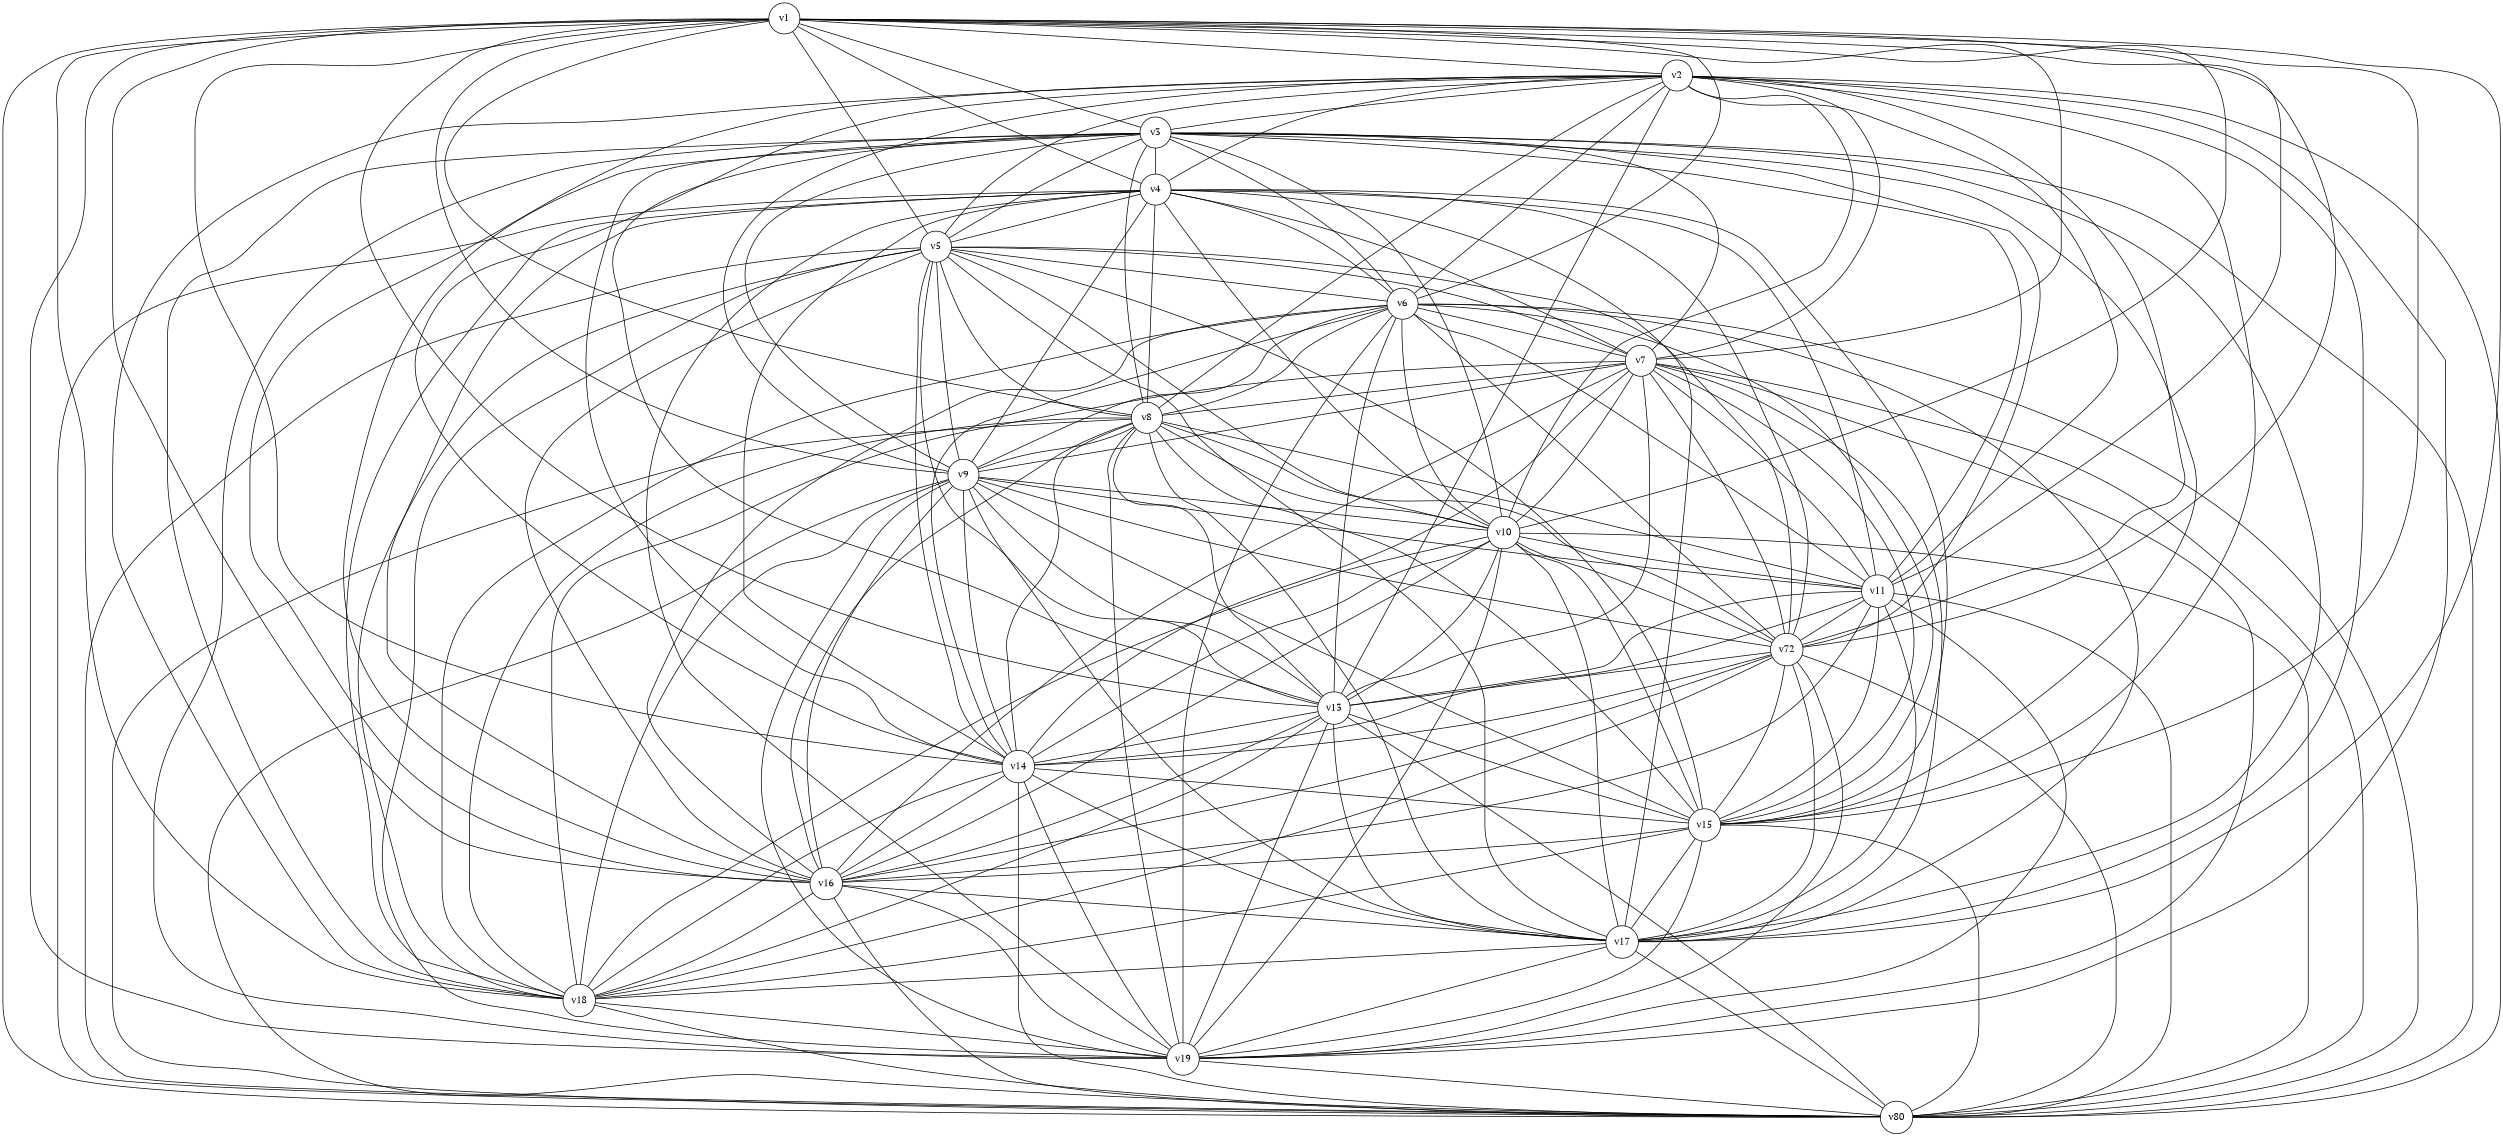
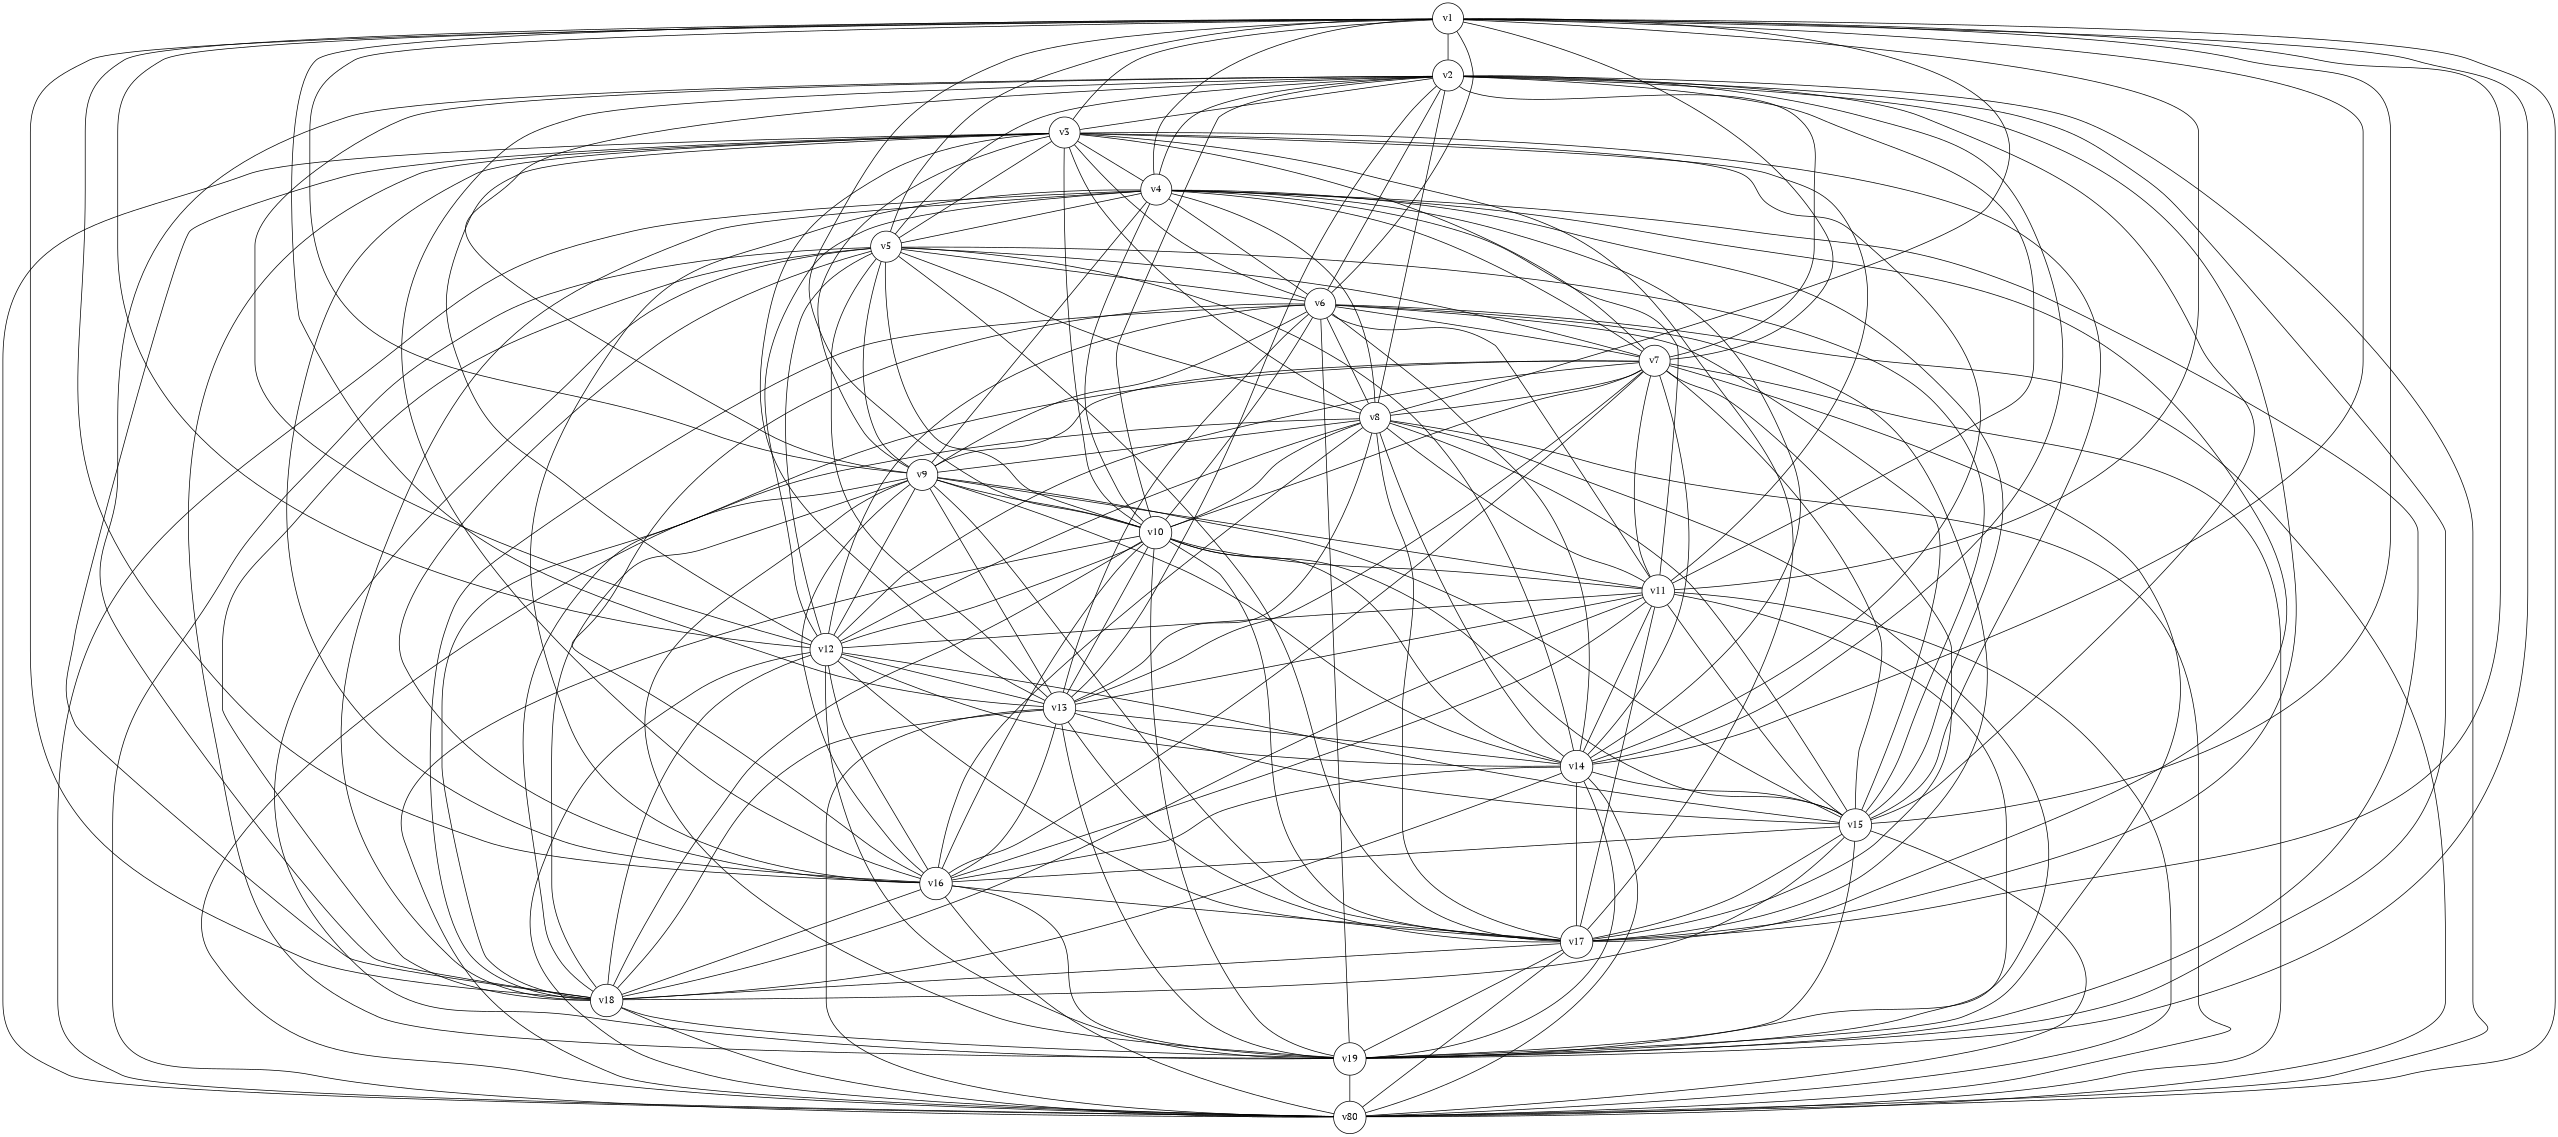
(1787, 650) -> (826, 650)
none -> (1116, 831)
